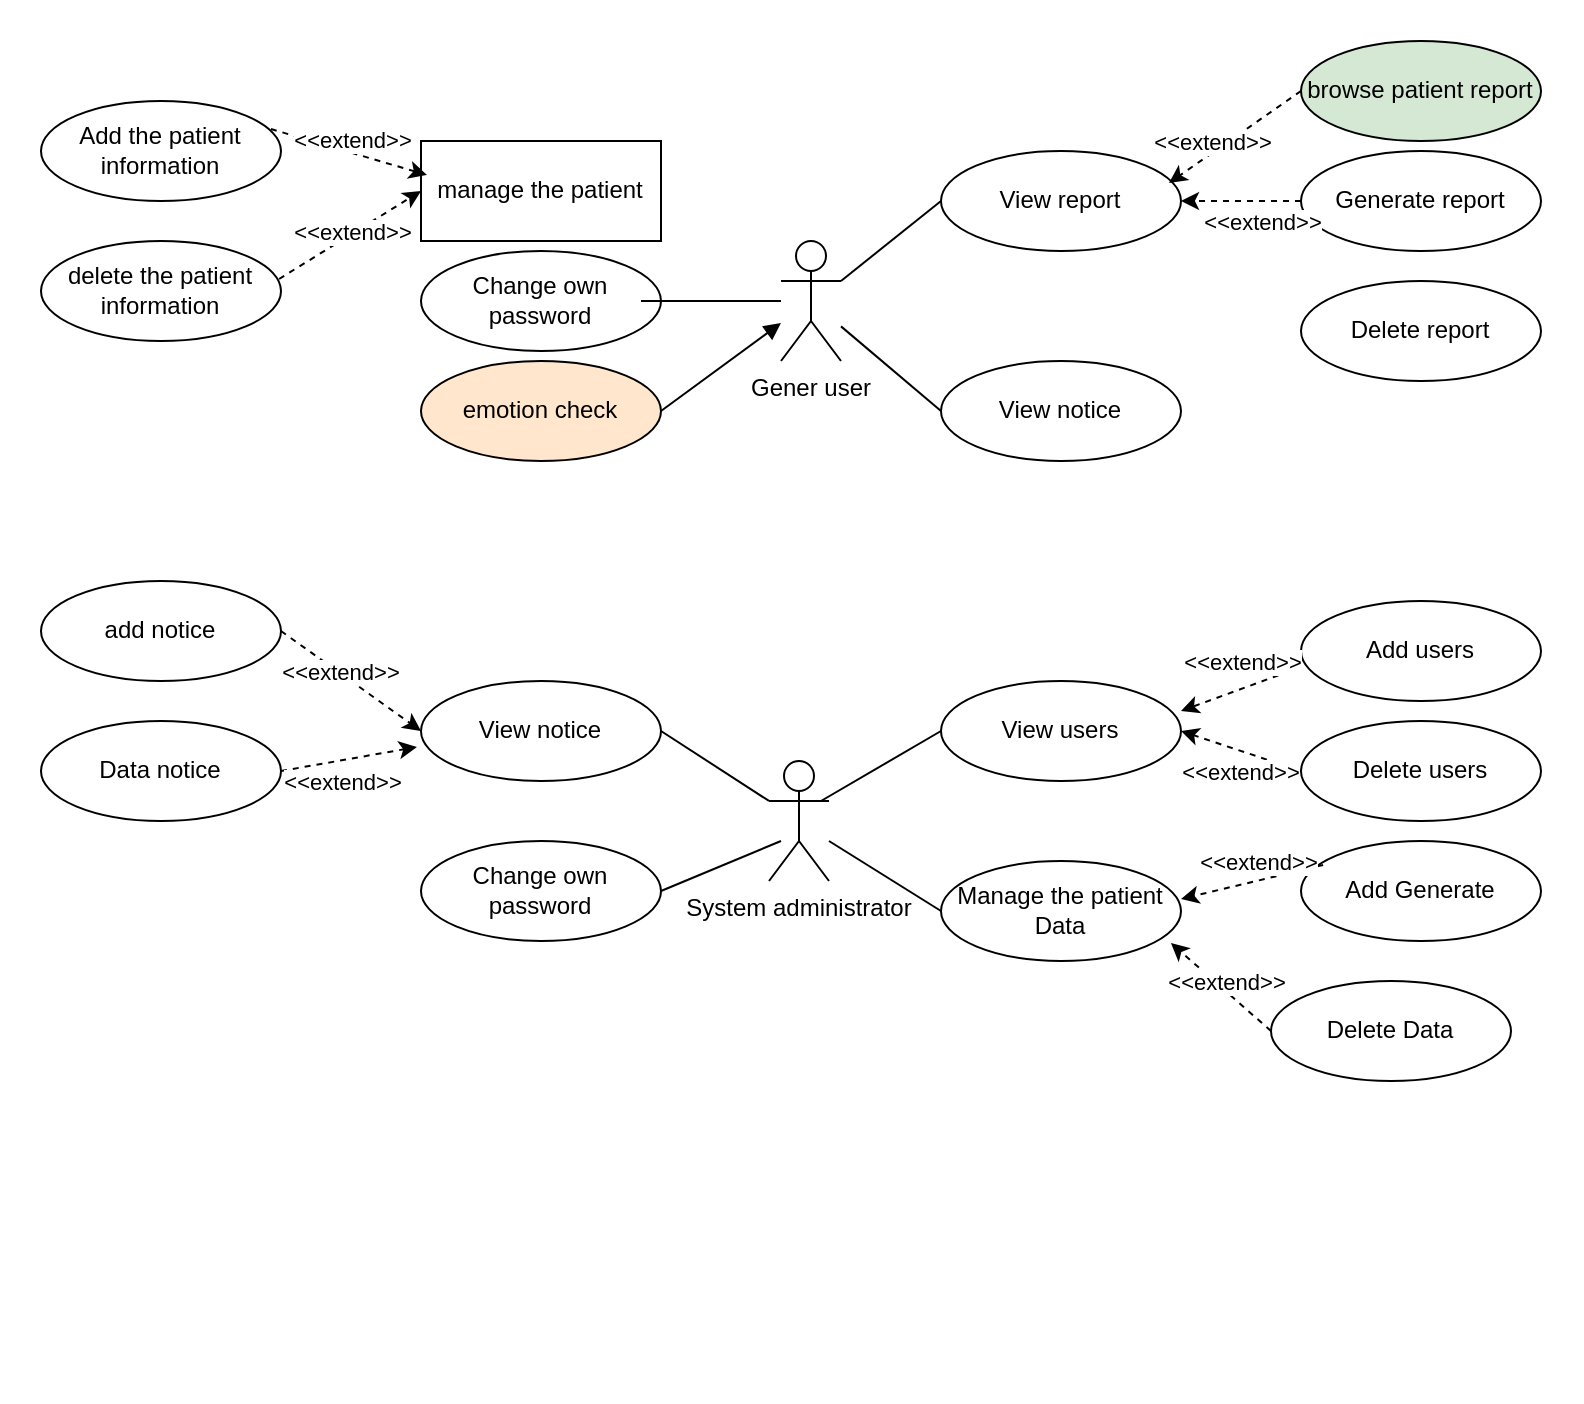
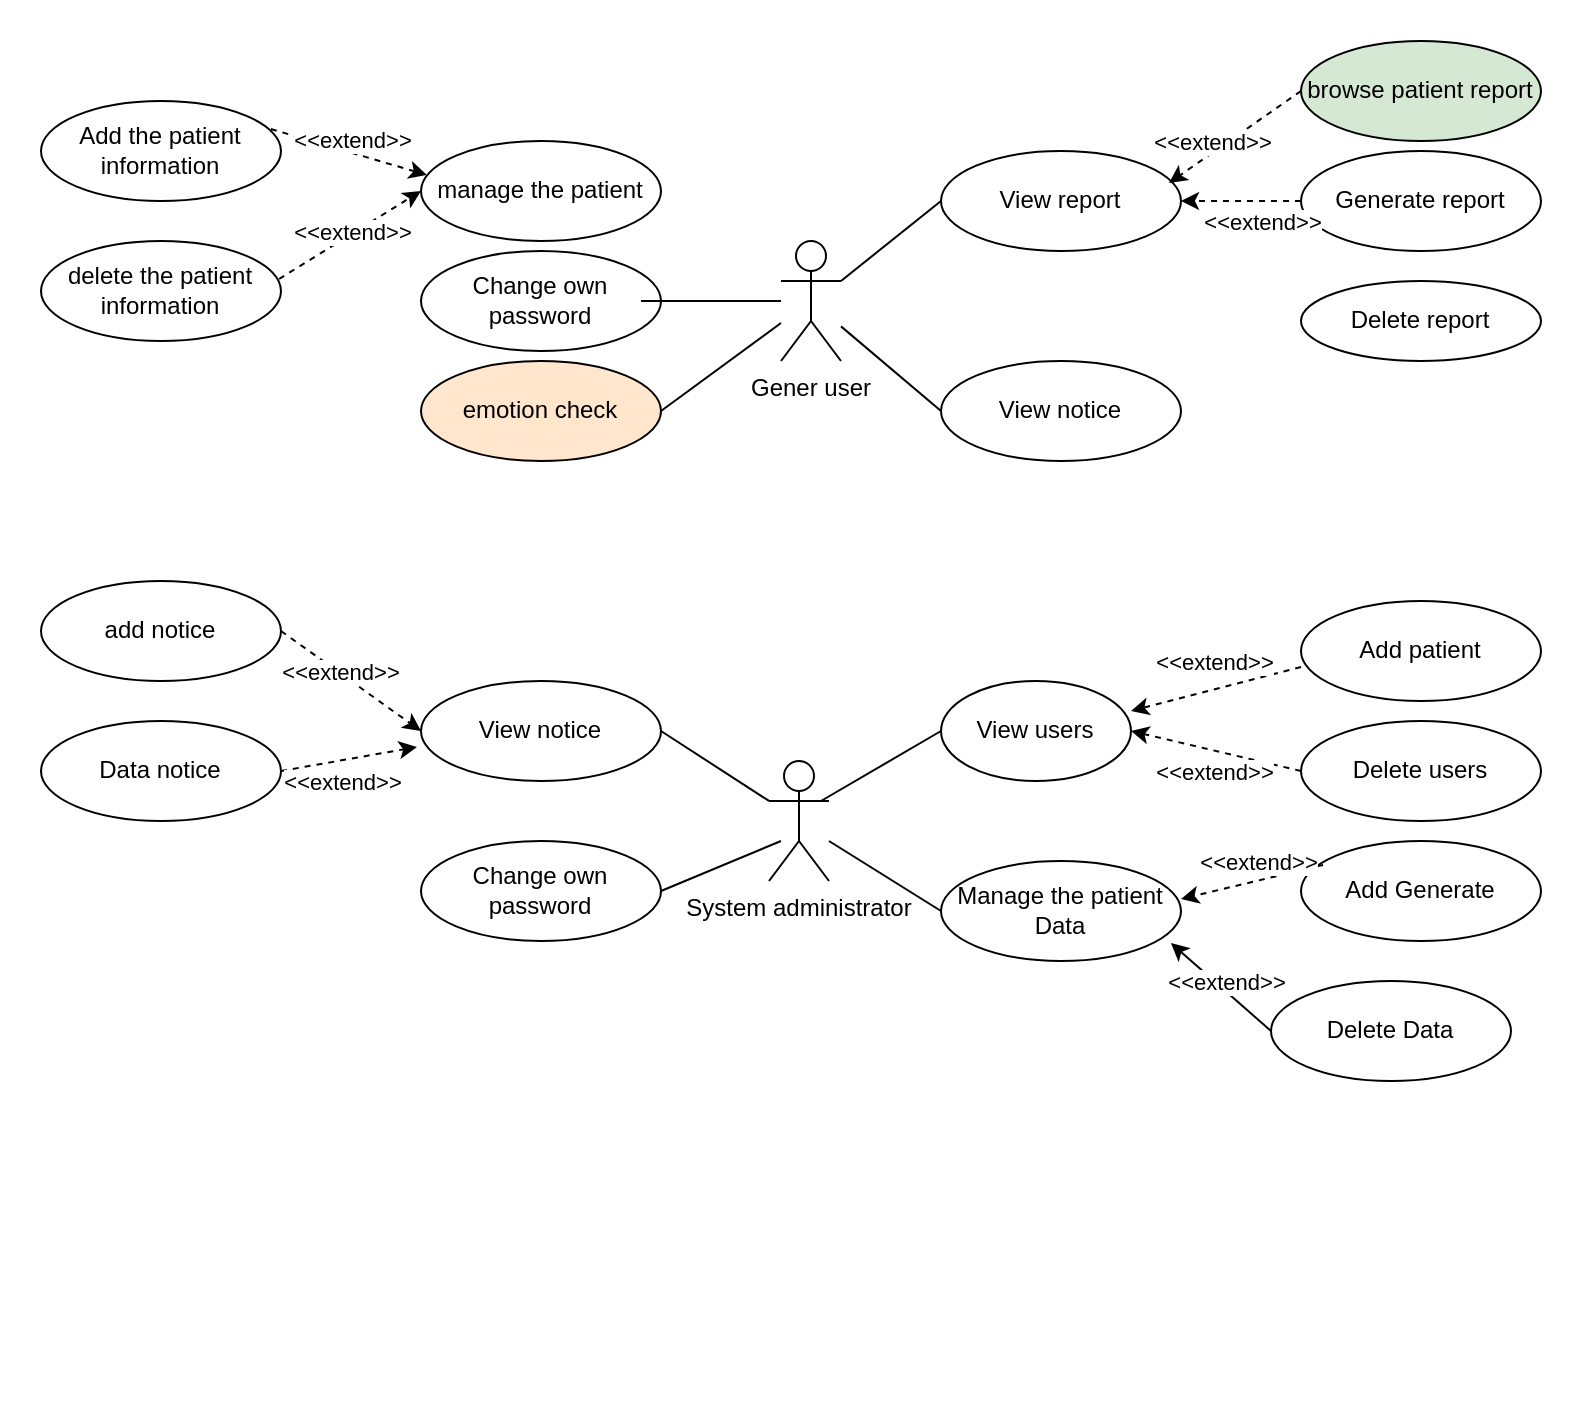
(541, 191) -> (541, 191)
(1421, 331) -> (1421, 321)
(767, 333) -> (773, 329)
(1421, 651) -> (1421, 651)
(1061, 731) -> (1036, 731)
(1251, 1013) -> (1251, 1013)
